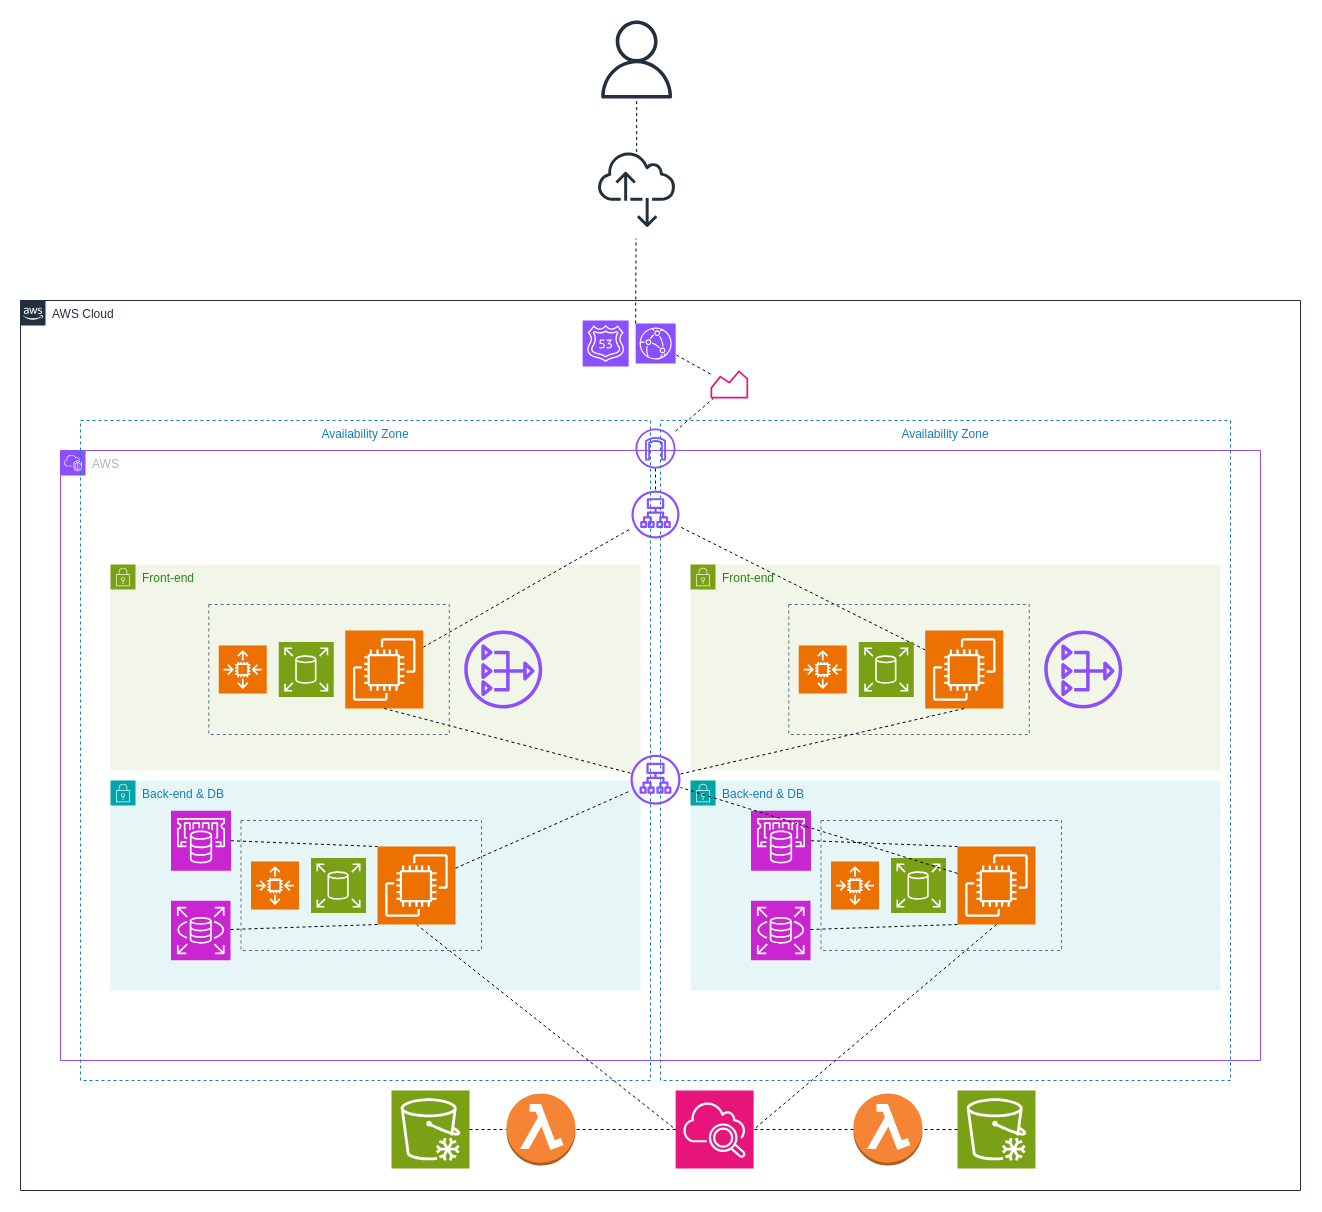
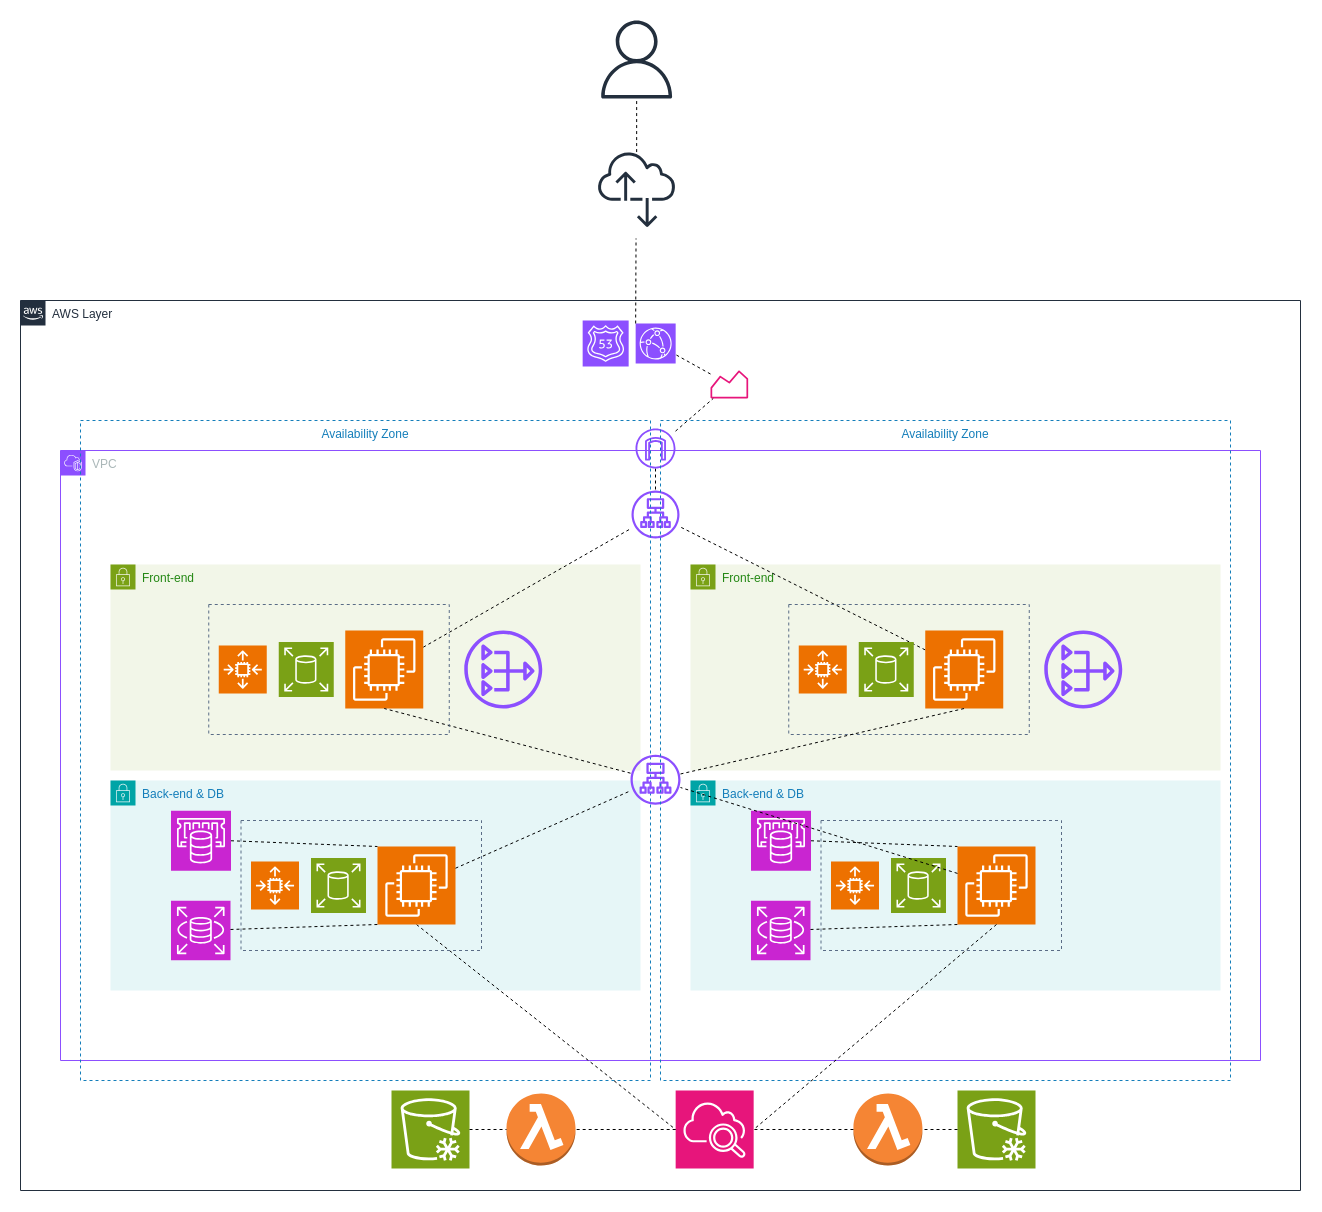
(80, 315) -> (81, 315)
(103, 465) -> (103, 465)
